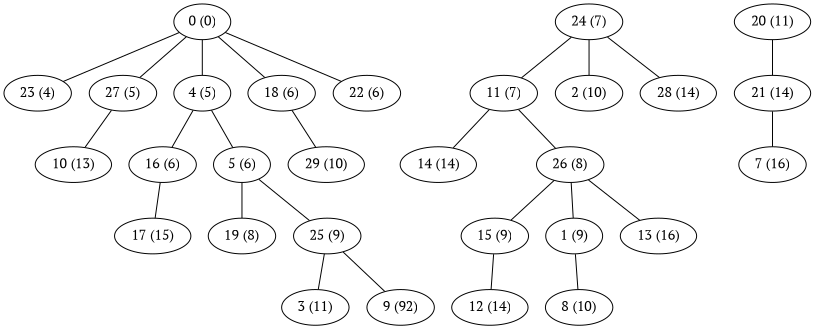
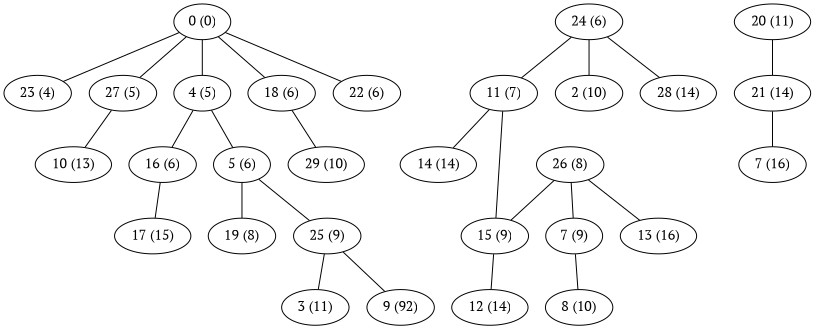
(589, 22) -> (589, 22)
(537, 129) -> (499, 165)
(574, 236) -> (574, 236)
